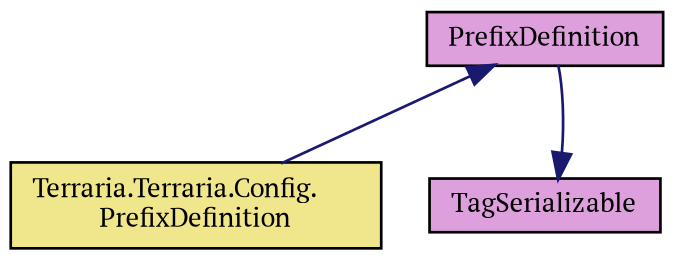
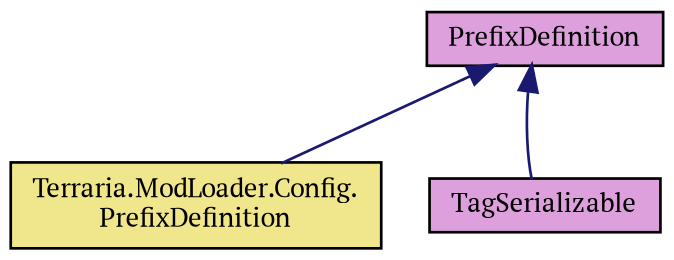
(563, 108) -> (527, 136)
(196, 205) -> (196, 205)
